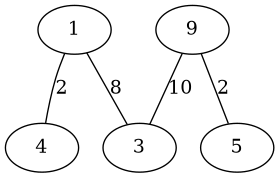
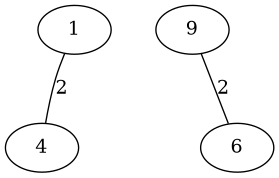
(140, 148) -> none
(237, 148) -> (237, 148)
